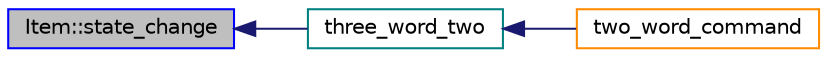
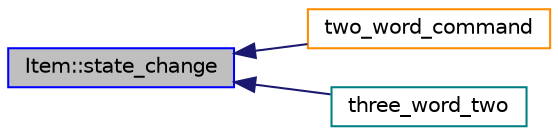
(550, 29) -> (281, 47)
